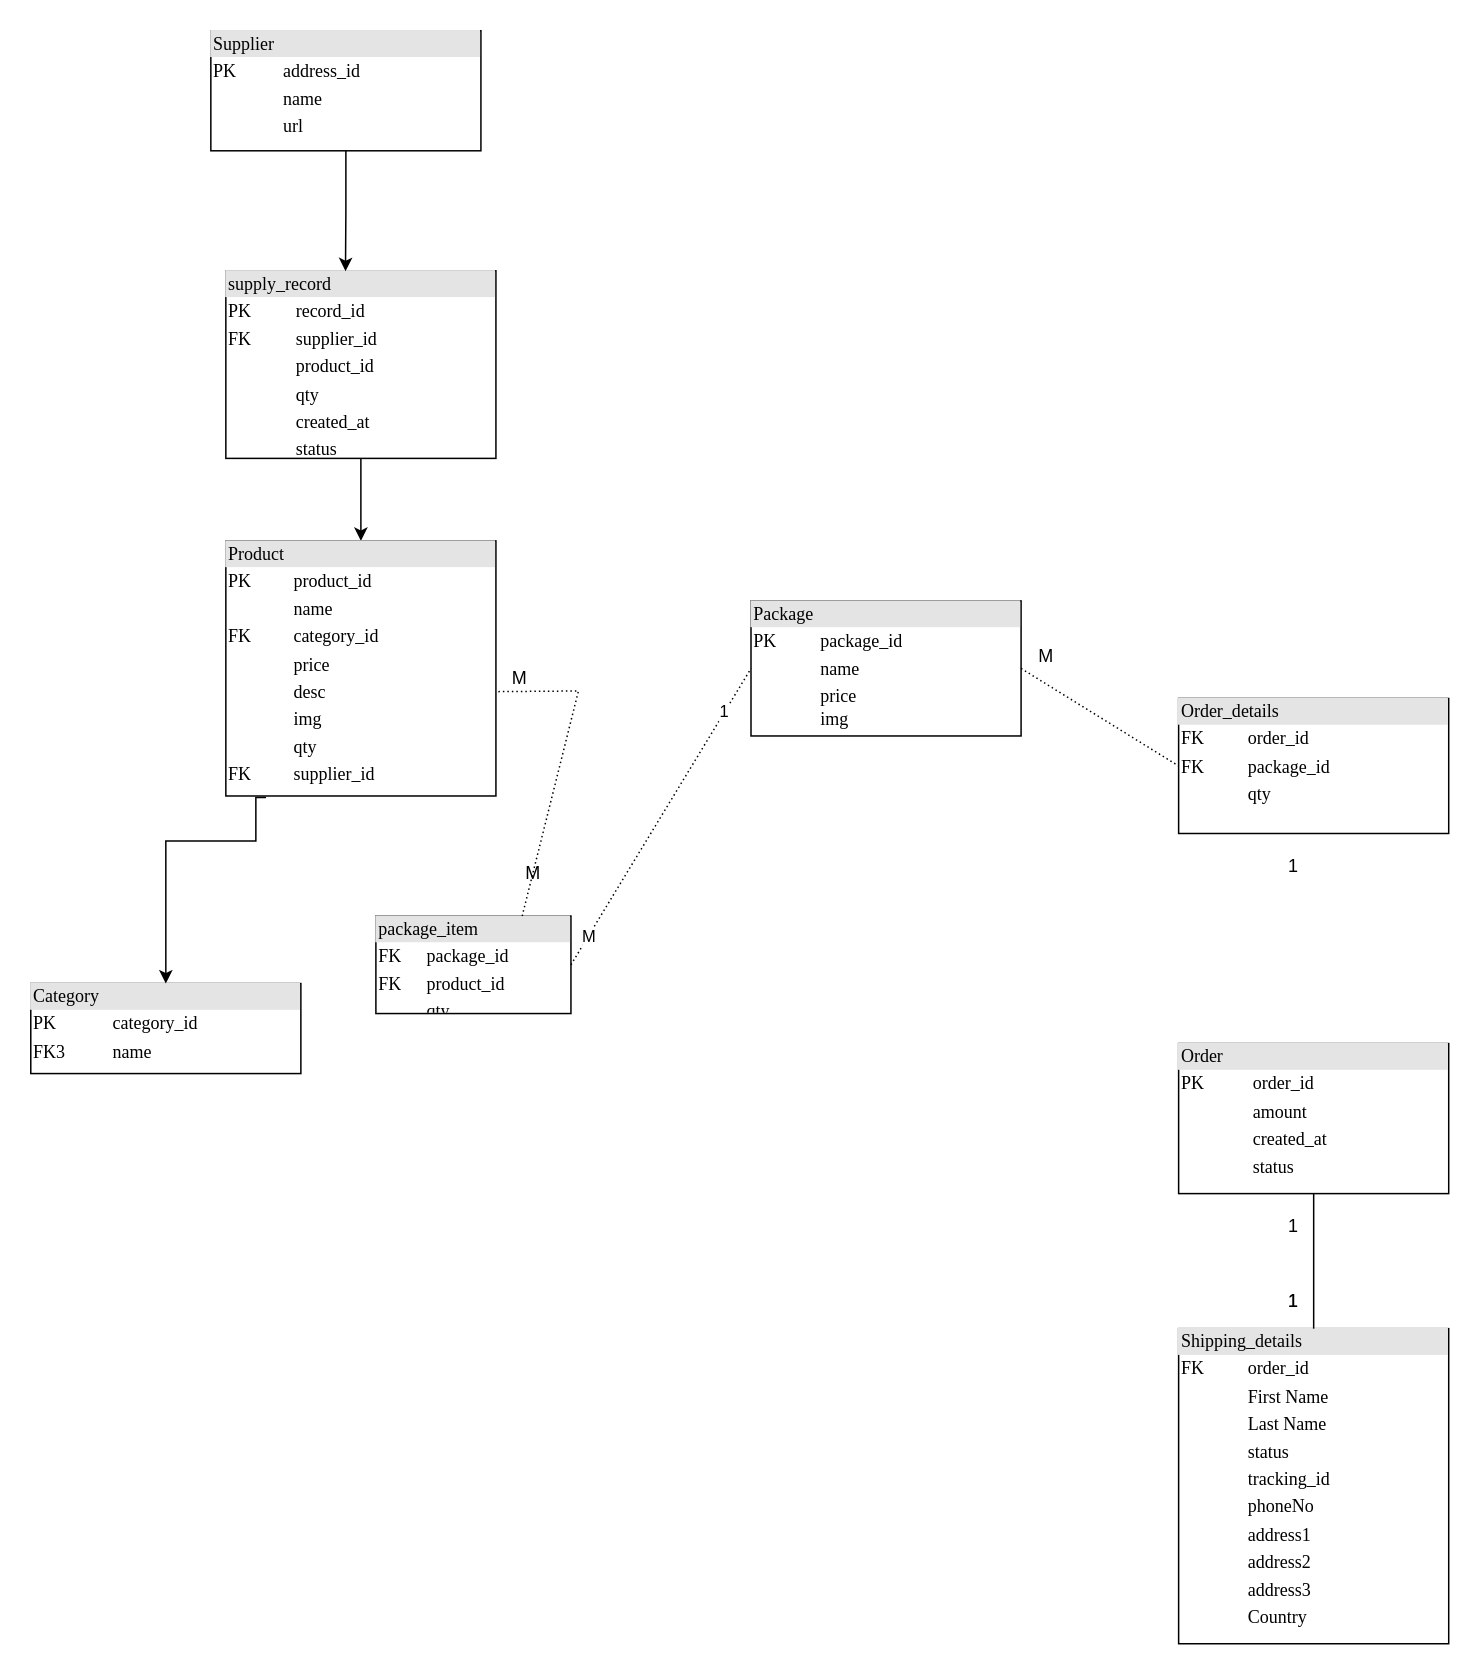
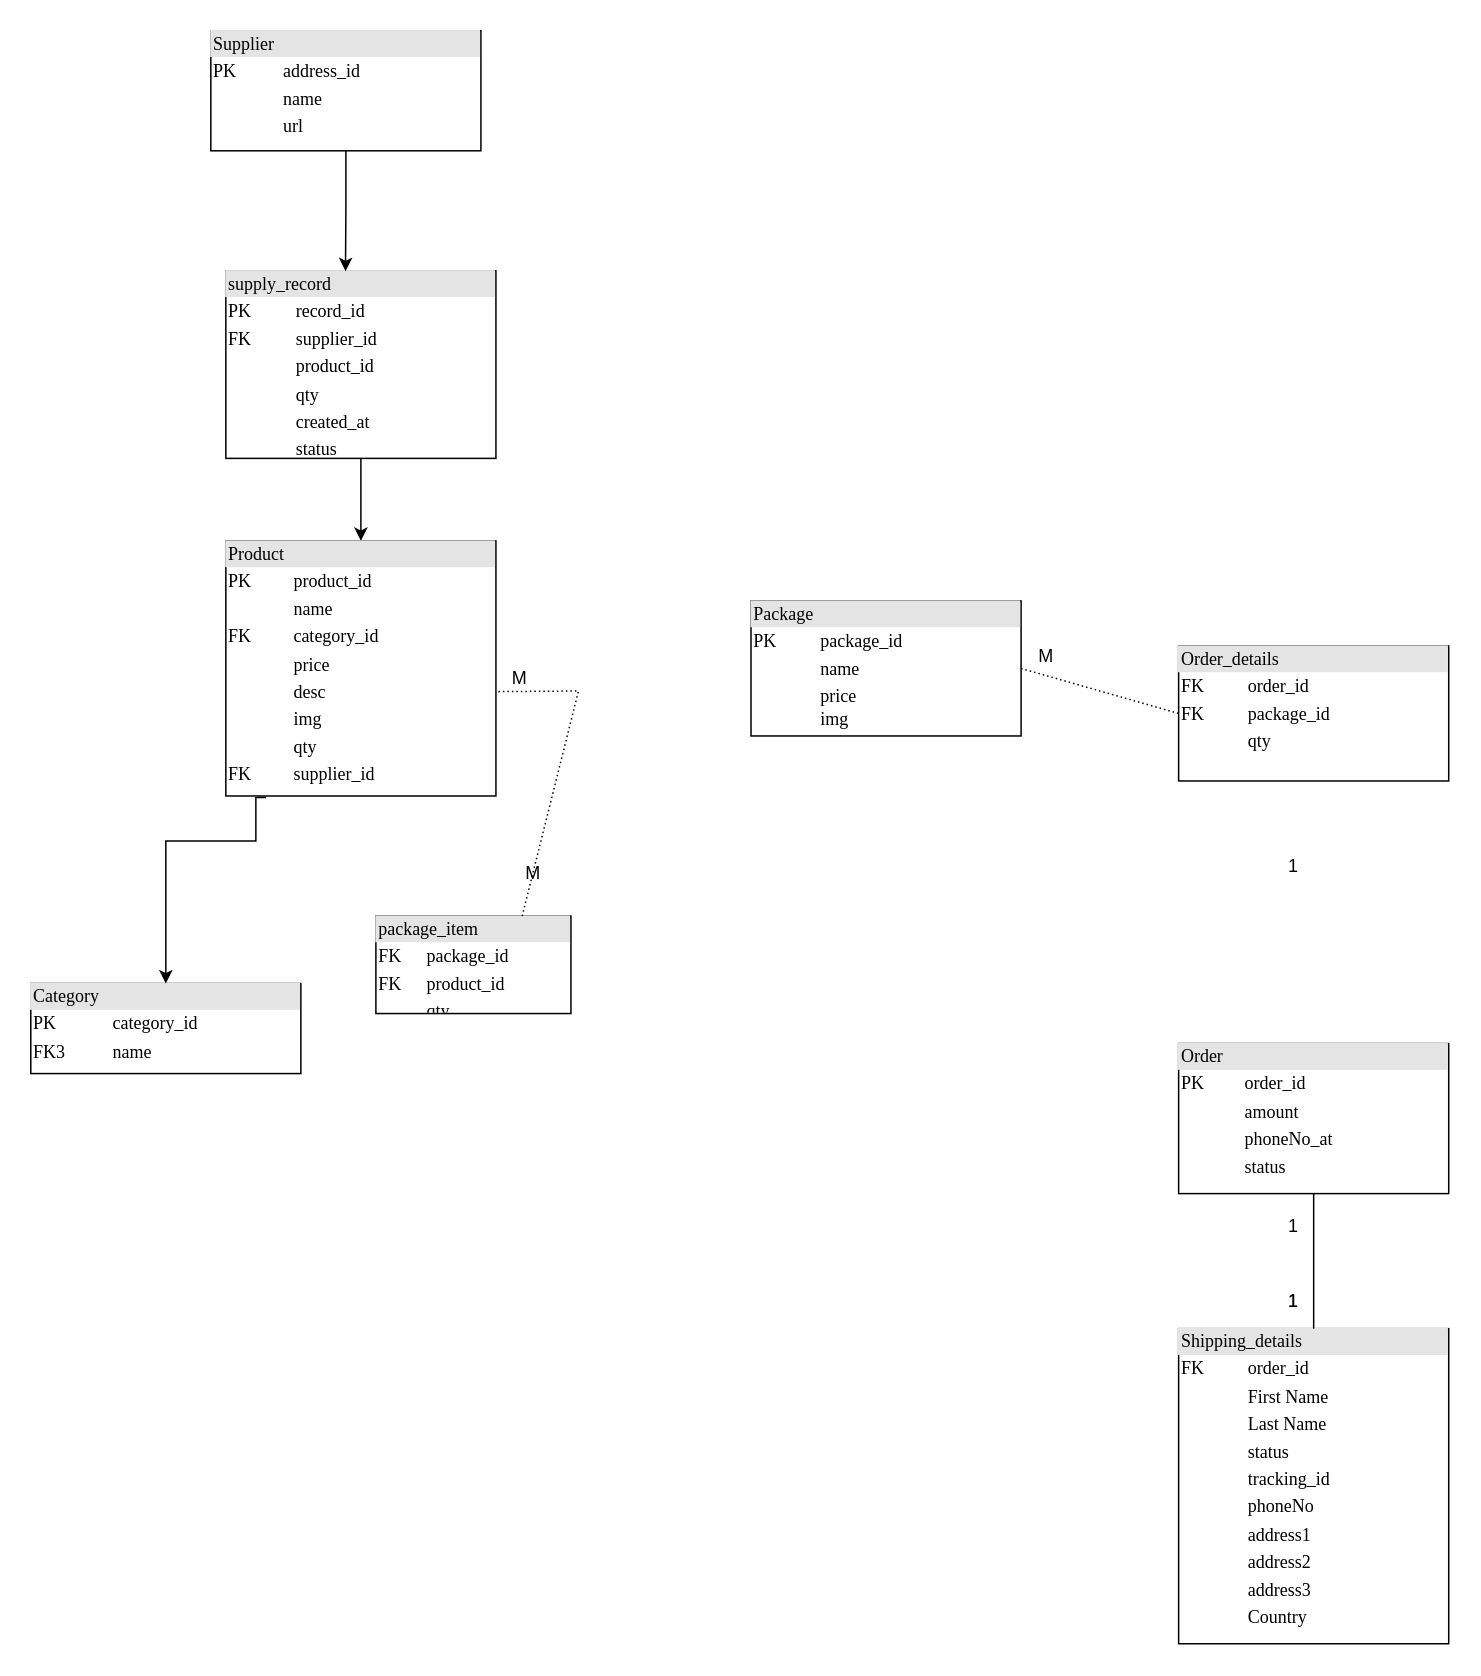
(1313, 766) -> (1313, 713)
(661, 816) -> none
(1229, 1097) -> (1229, 1097)
